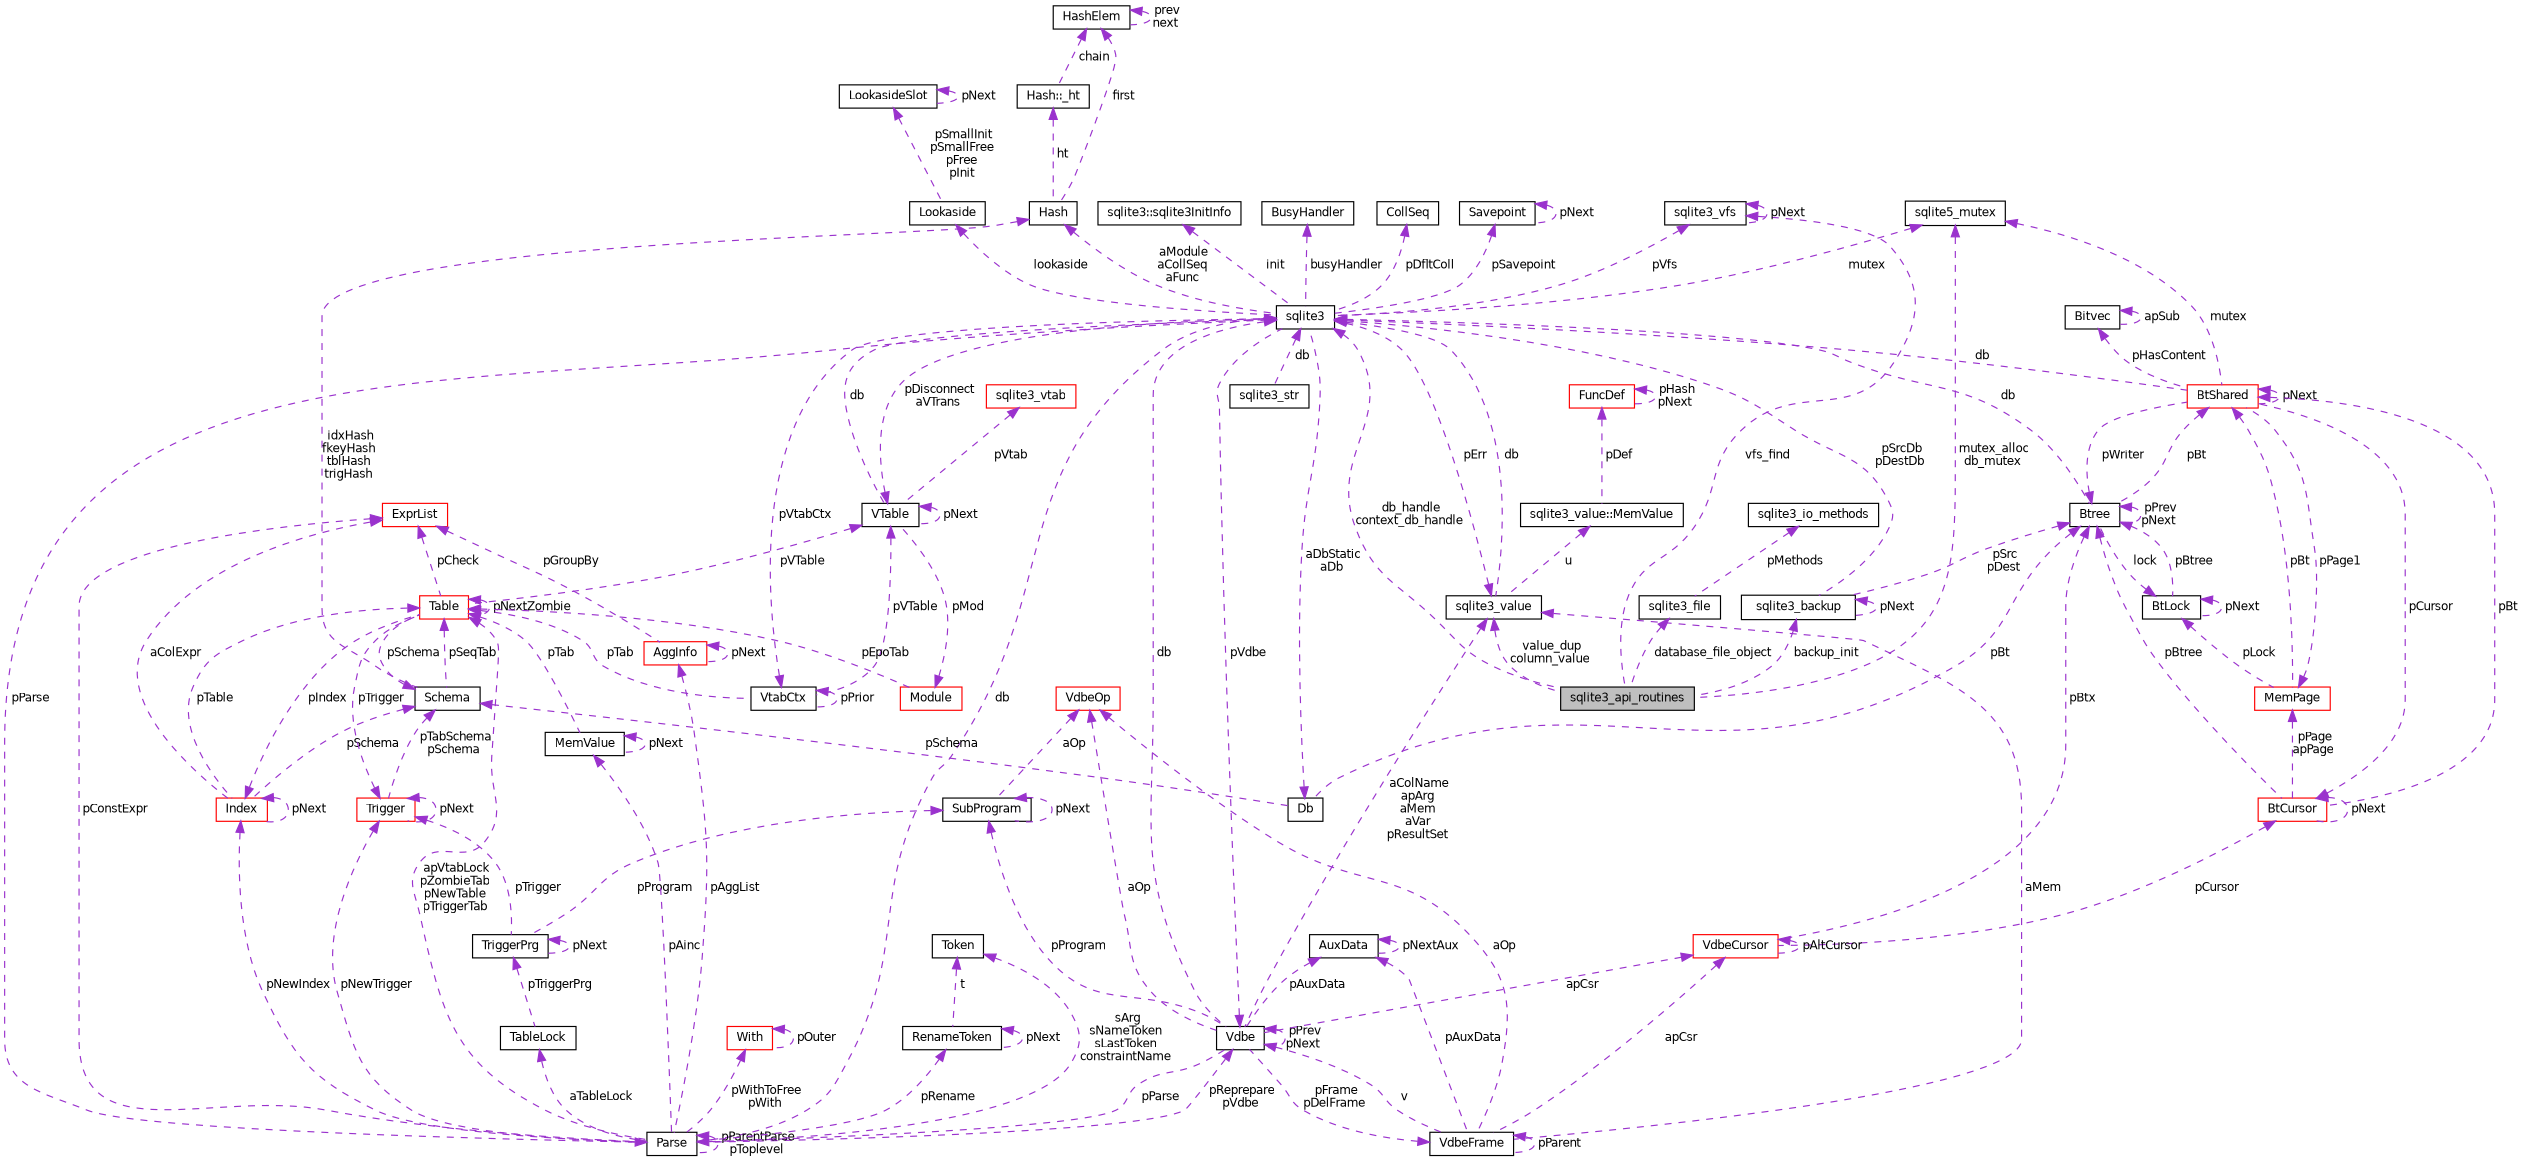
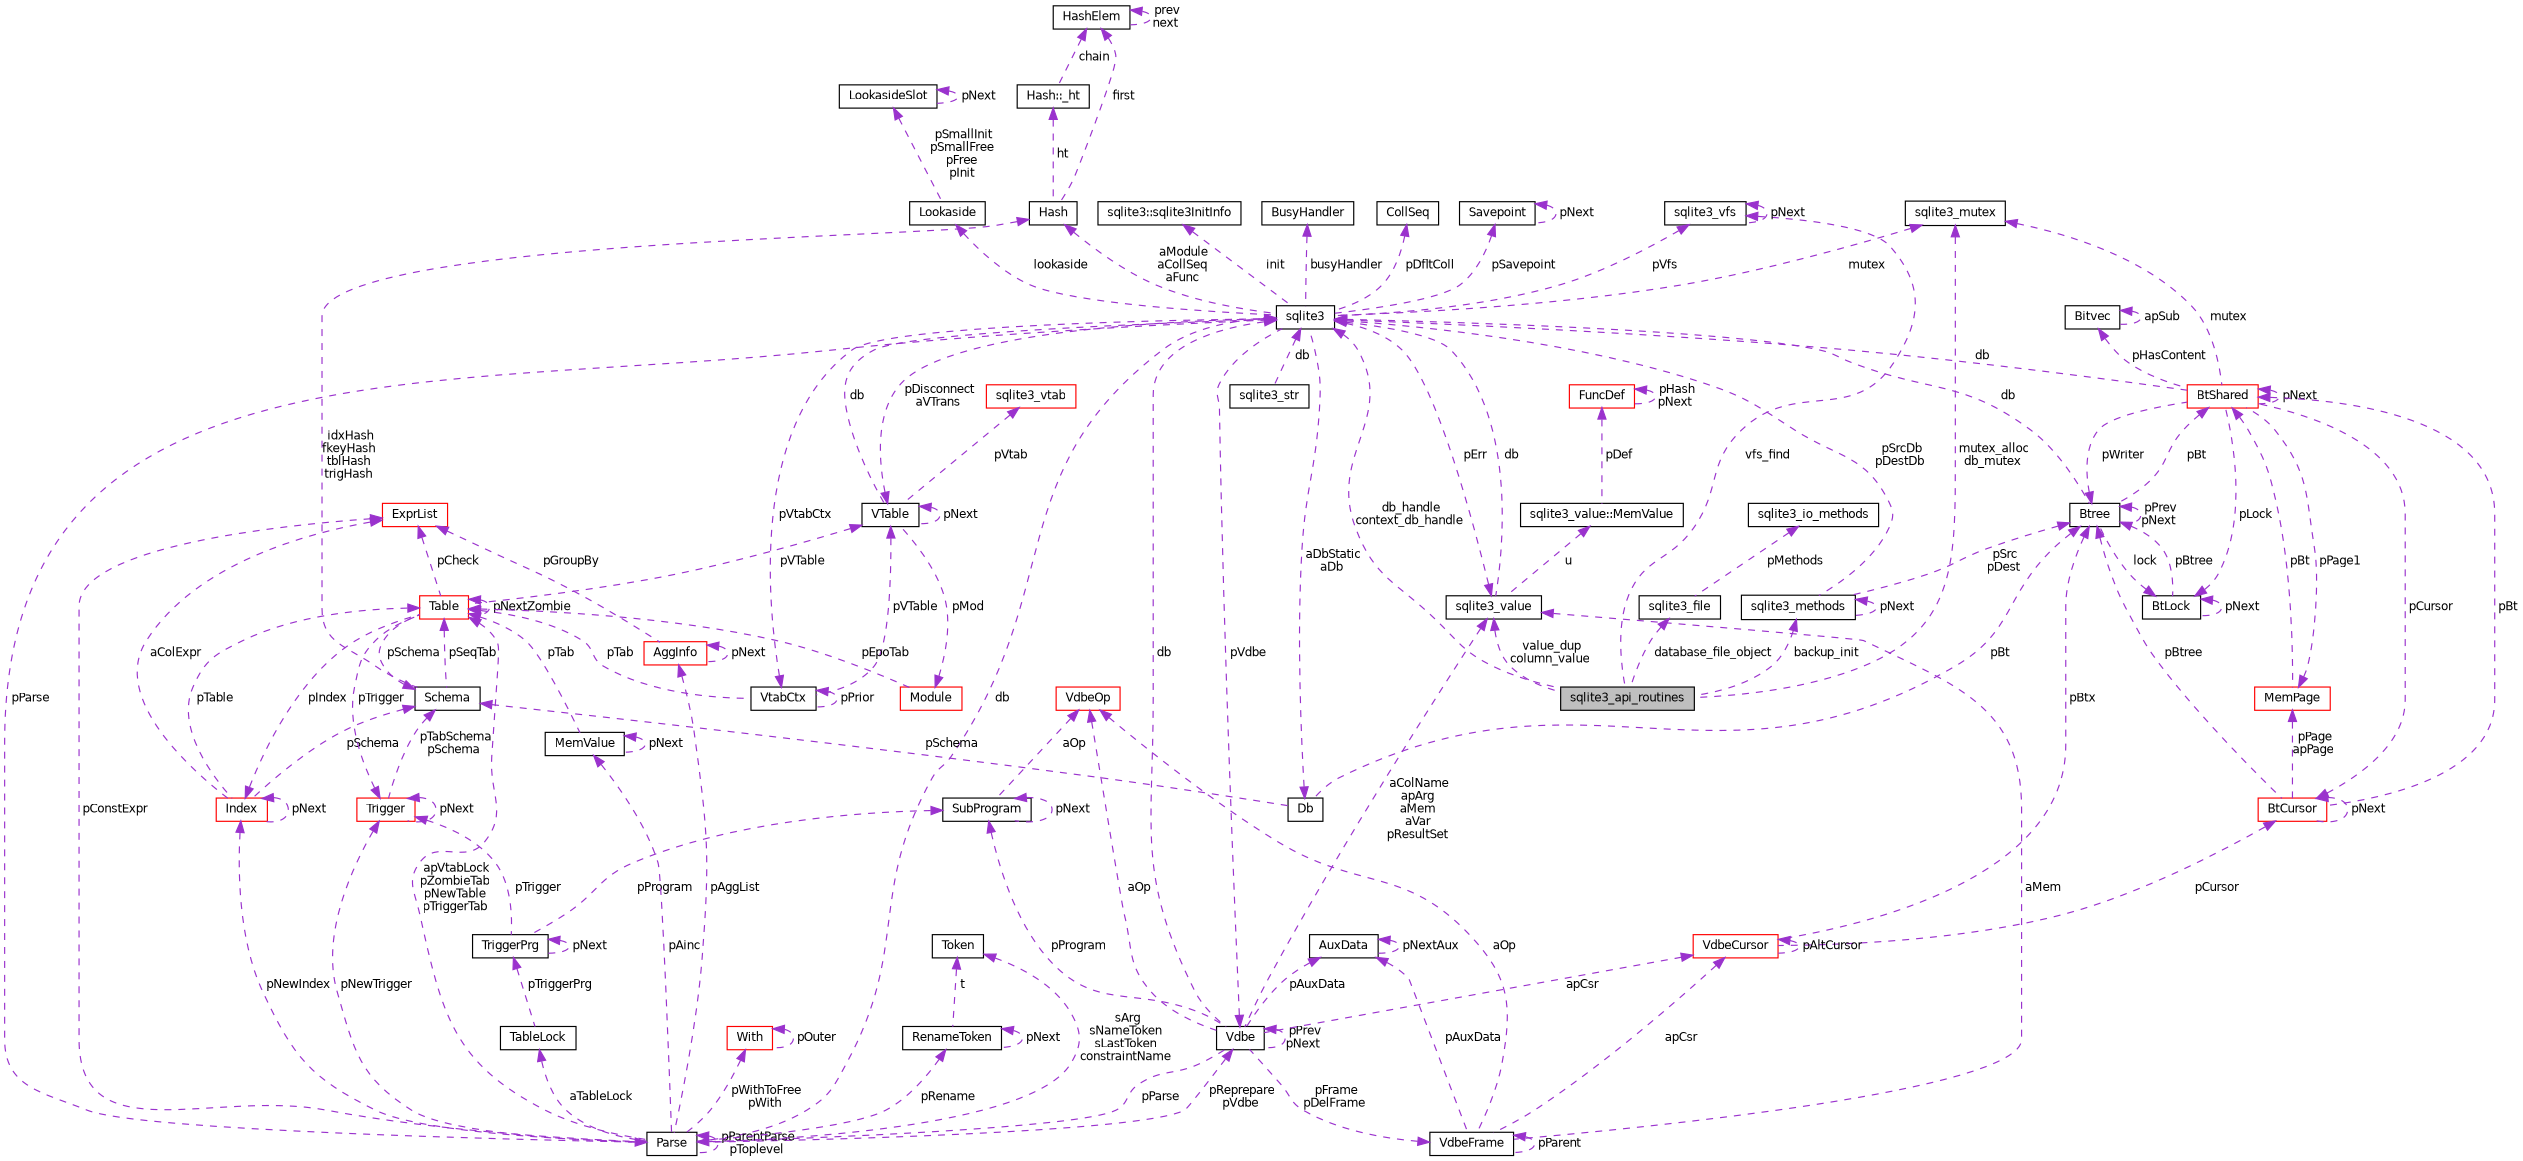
(1955, 213) -> (1955, 213)
(1798, 607) -> (1798, 607)
(2230, 660) -> (2236, 502)
(1364, 1081) -> none
